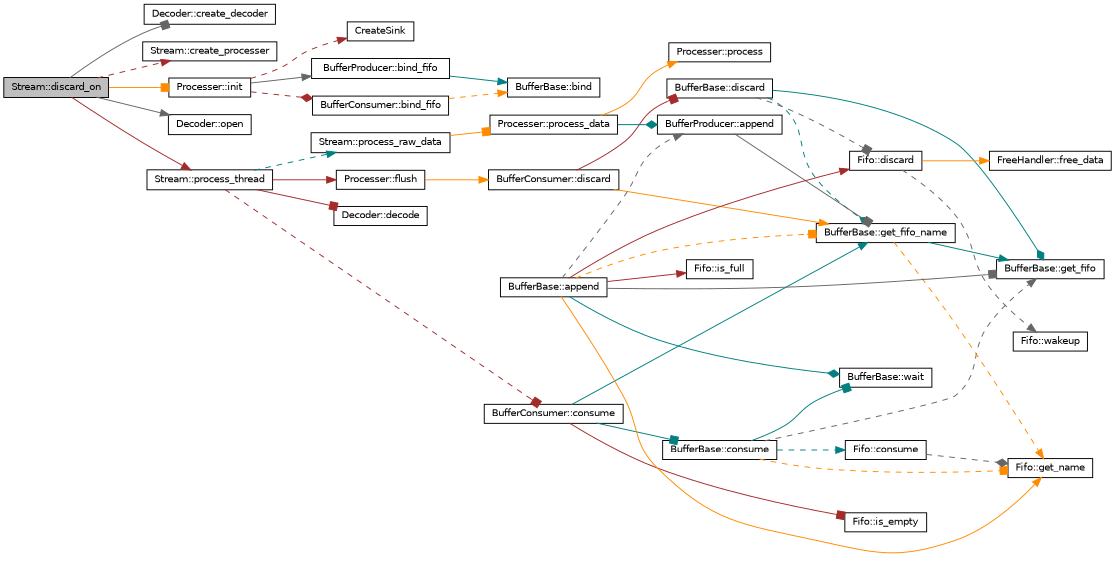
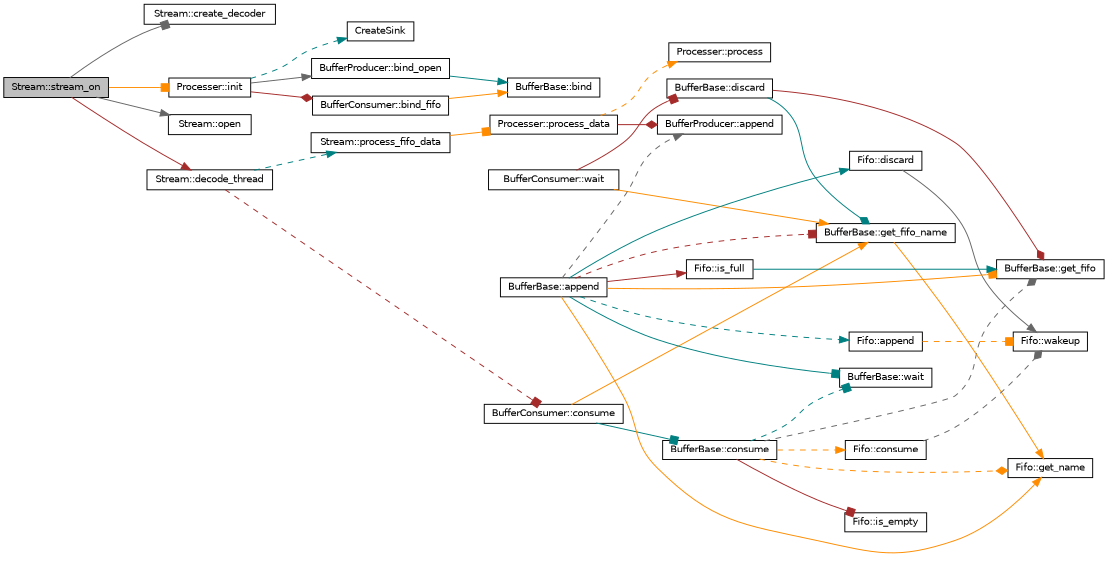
(210, 14) -> (210, 14)
(210, 51) -> none
(294, 59) -> (294, 59)
(381, 68) -> (381, 68)
(56, 88) -> (56, 88)
(637, 93) -> (637, 93)
(276, 95) -> (276, 95)
(473, 96) -> (473, 96)
(810, 119) -> none
(210, 125) -> (210, 125)
(632, 125) -> (632, 125)
(931, 129) -> (931, 129)
(381, 143) -> (381, 143)
(806, 161) -> (806, 161)
(1050, 161) -> none
(799, 176) -> none
(210, 180) -> (210, 180)
(381, 180) -> none
(554, 180) -> (554, 180)
(700, 214) -> (700, 214)
(381, 216) -> none
(971, 244) -> (971, 244)
(689, 245) -> (689, 245)
(963, 250) -> (870, 269)
(807, 286) -> (807, 286)
(716, 326) -> (723, 322)
none -> (886, 342)
(969, 344) -> (962, 334)
(695, 350) -> (695, 350)
(927, 405) -> (927, 405)
(796, 416) -> (796, 416)
(806, 450) -> (806, 450)
(961, 458) -> (984, 407)
(877, 472) -> (877, 472)
(697, 482) -> (790, 487)
